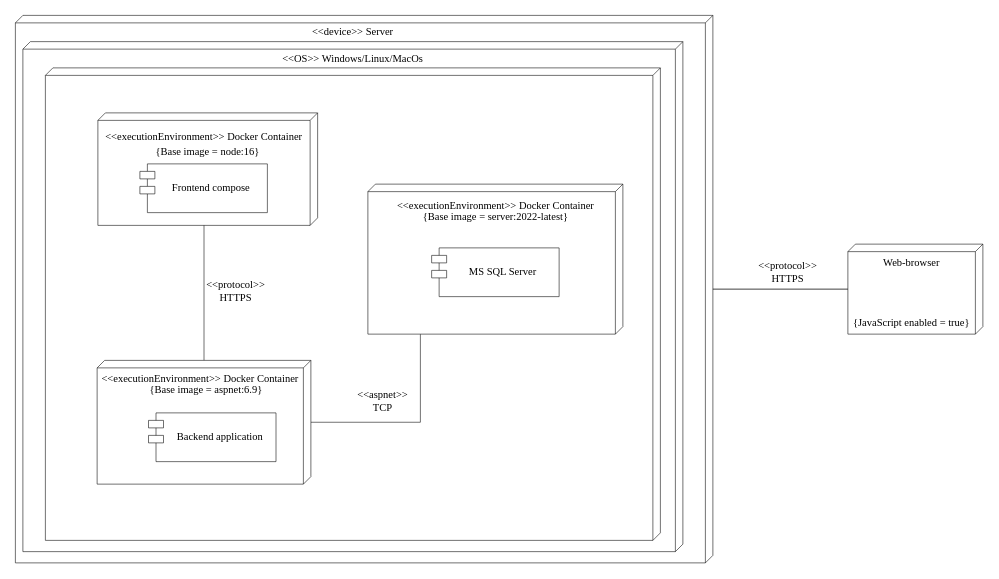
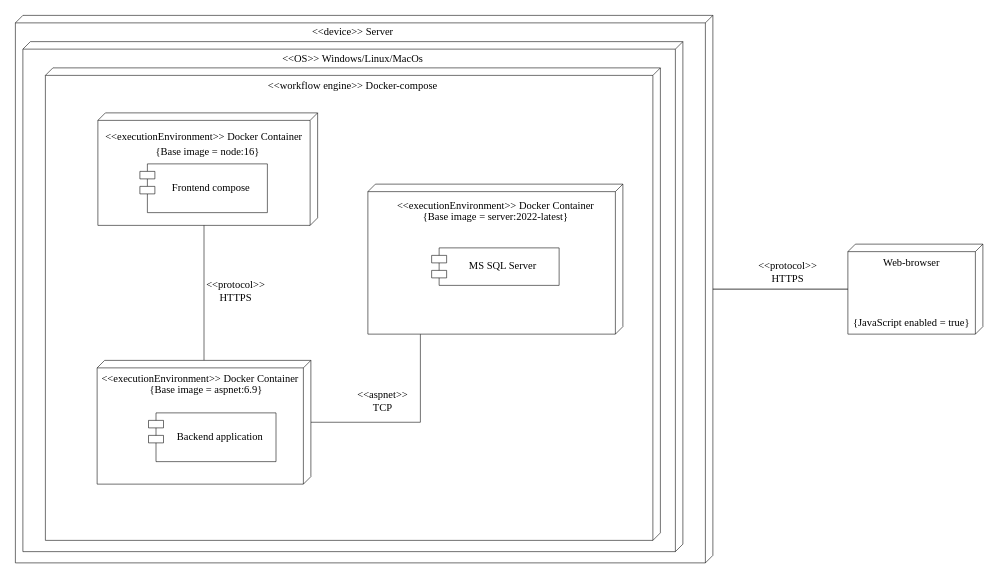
none -> (353, 87)
(495, 272) -> (495, 267)
